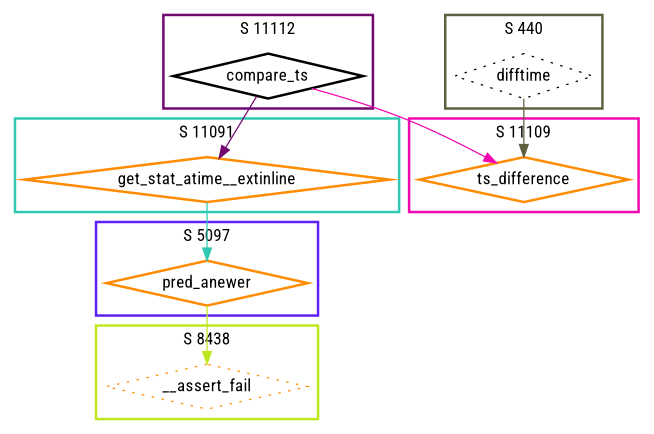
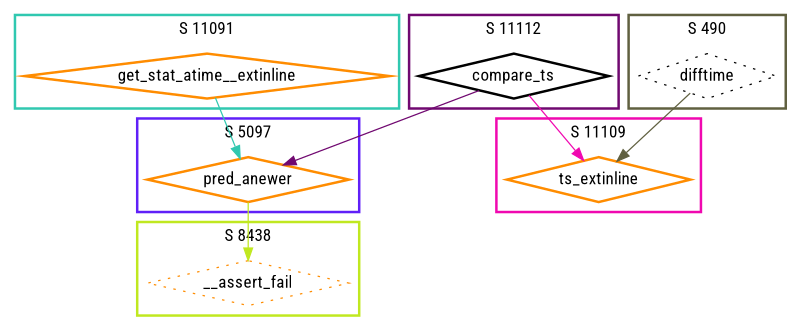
(524, 29) -> (707, 29)
(238, 127) -> (387, 126)
(524, 180) -> (599, 180)
